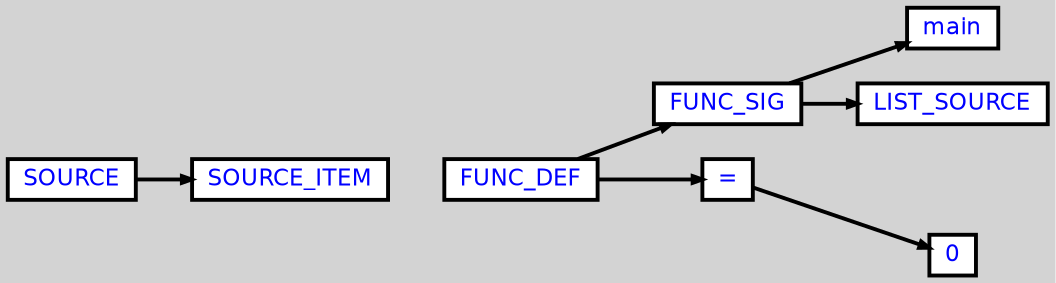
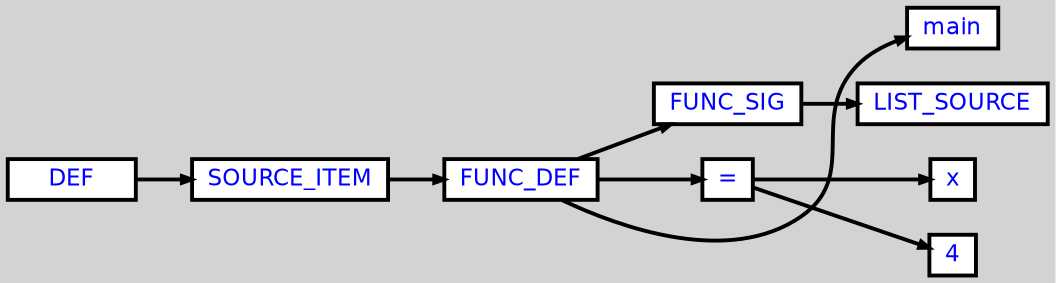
(843, 65) -> (785, 225)
(72, 179) -> (72, 179)
none -> (411, 179)
none -> (953, 179)
(953, 255) -> (953, 255)
